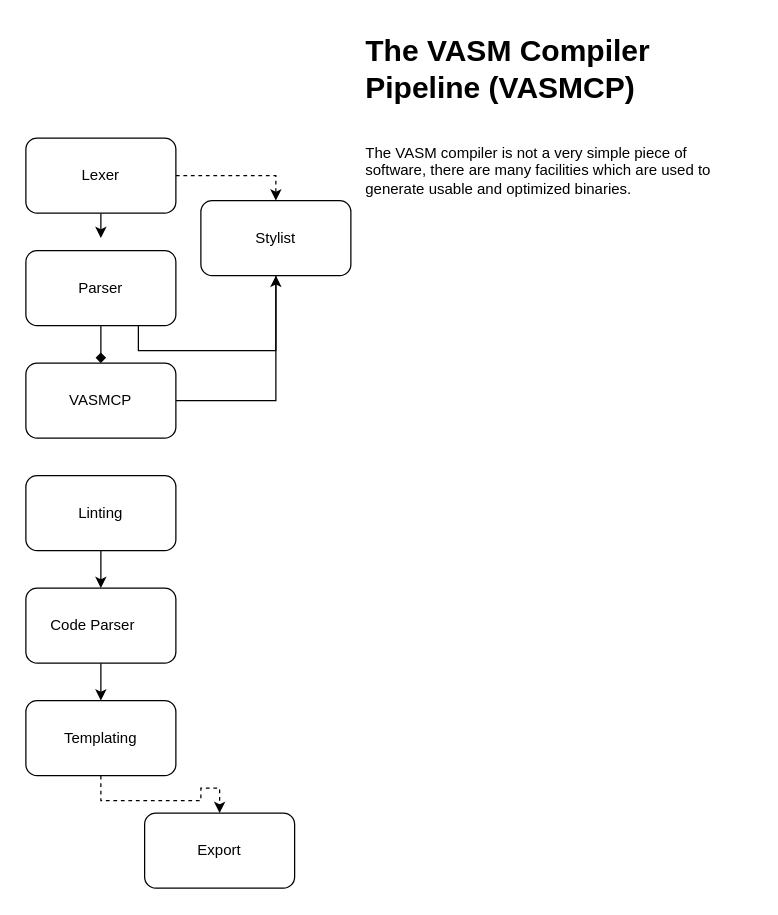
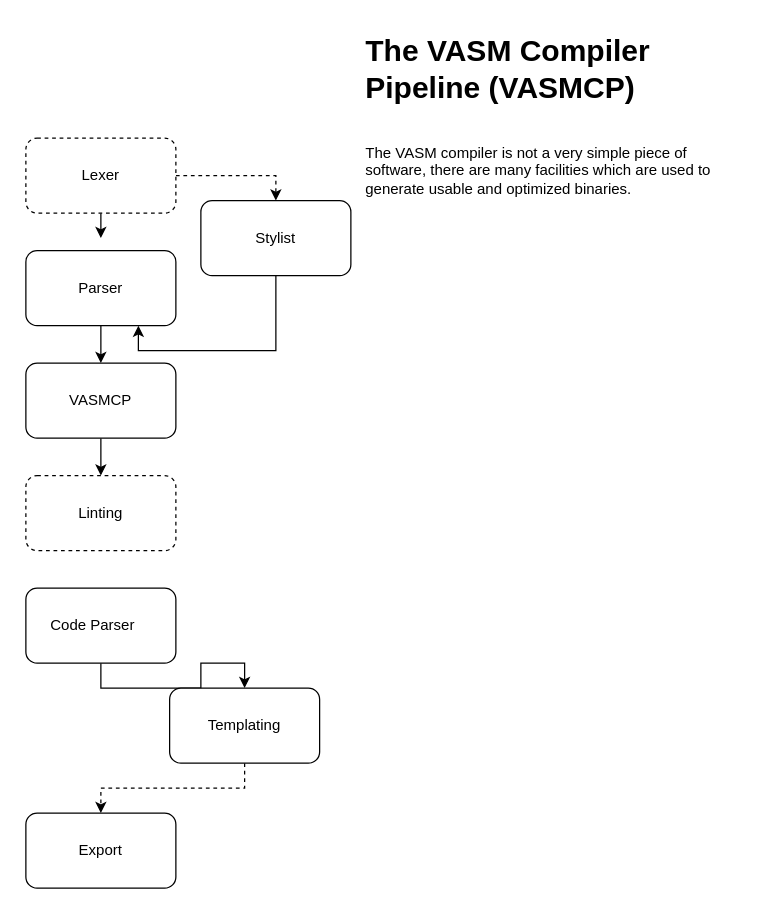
(101, 176) -> (101, 176)
(138, 331) -> (138, 335)
(101, 352) -> (101, 353)
(251, 401) -> (101, 461)
(101, 513) -> (101, 513)
(101, 574) -> none
(101, 738) -> (244, 726)
(219, 851) -> (101, 851)
